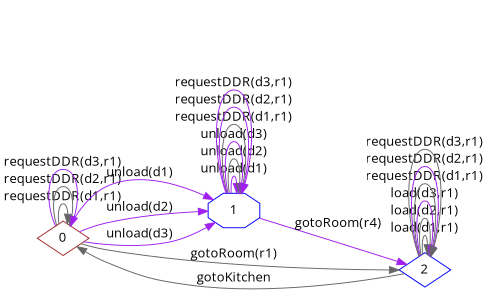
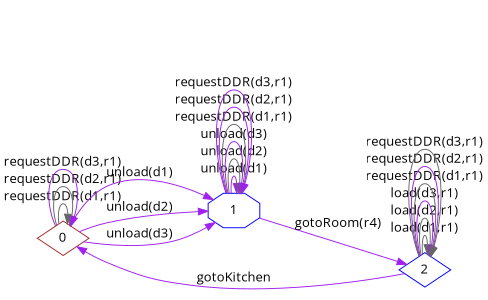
(234, 264) -> none
(242, 289) -> (242, 289)
